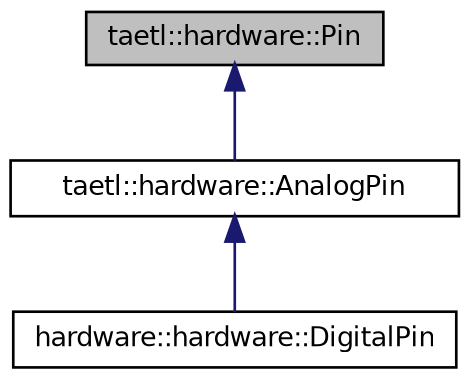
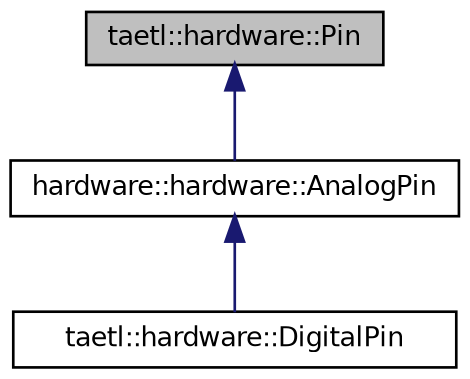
(235, 188) -> (235, 188)
(235, 340) -> (235, 340)
